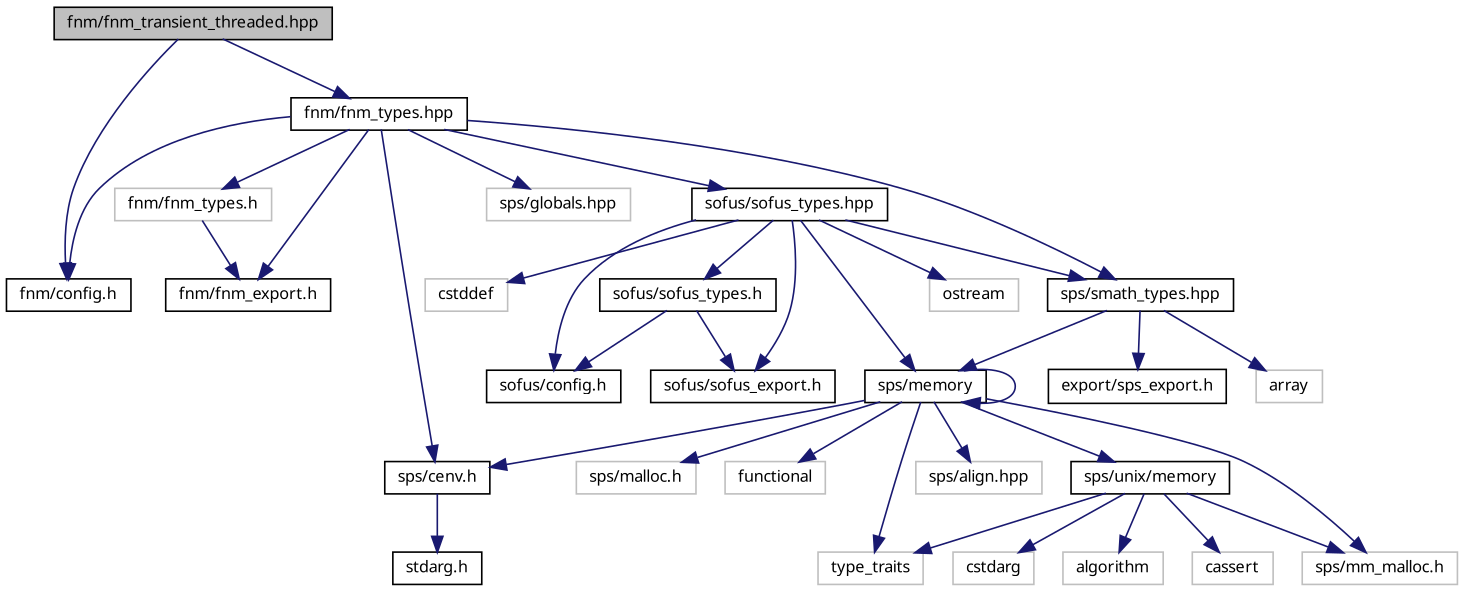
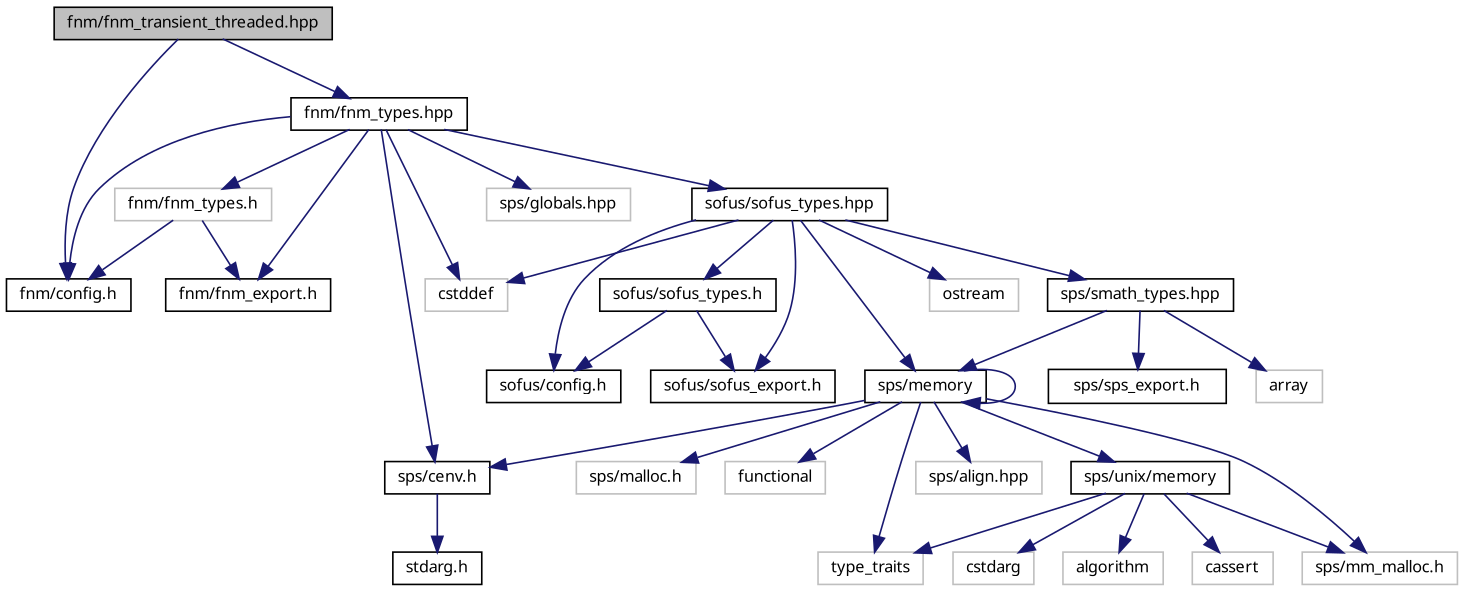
(793, 163) -> (419, 197)
none -> (138, 245)
(1137, 386) -> (1137, 386)
